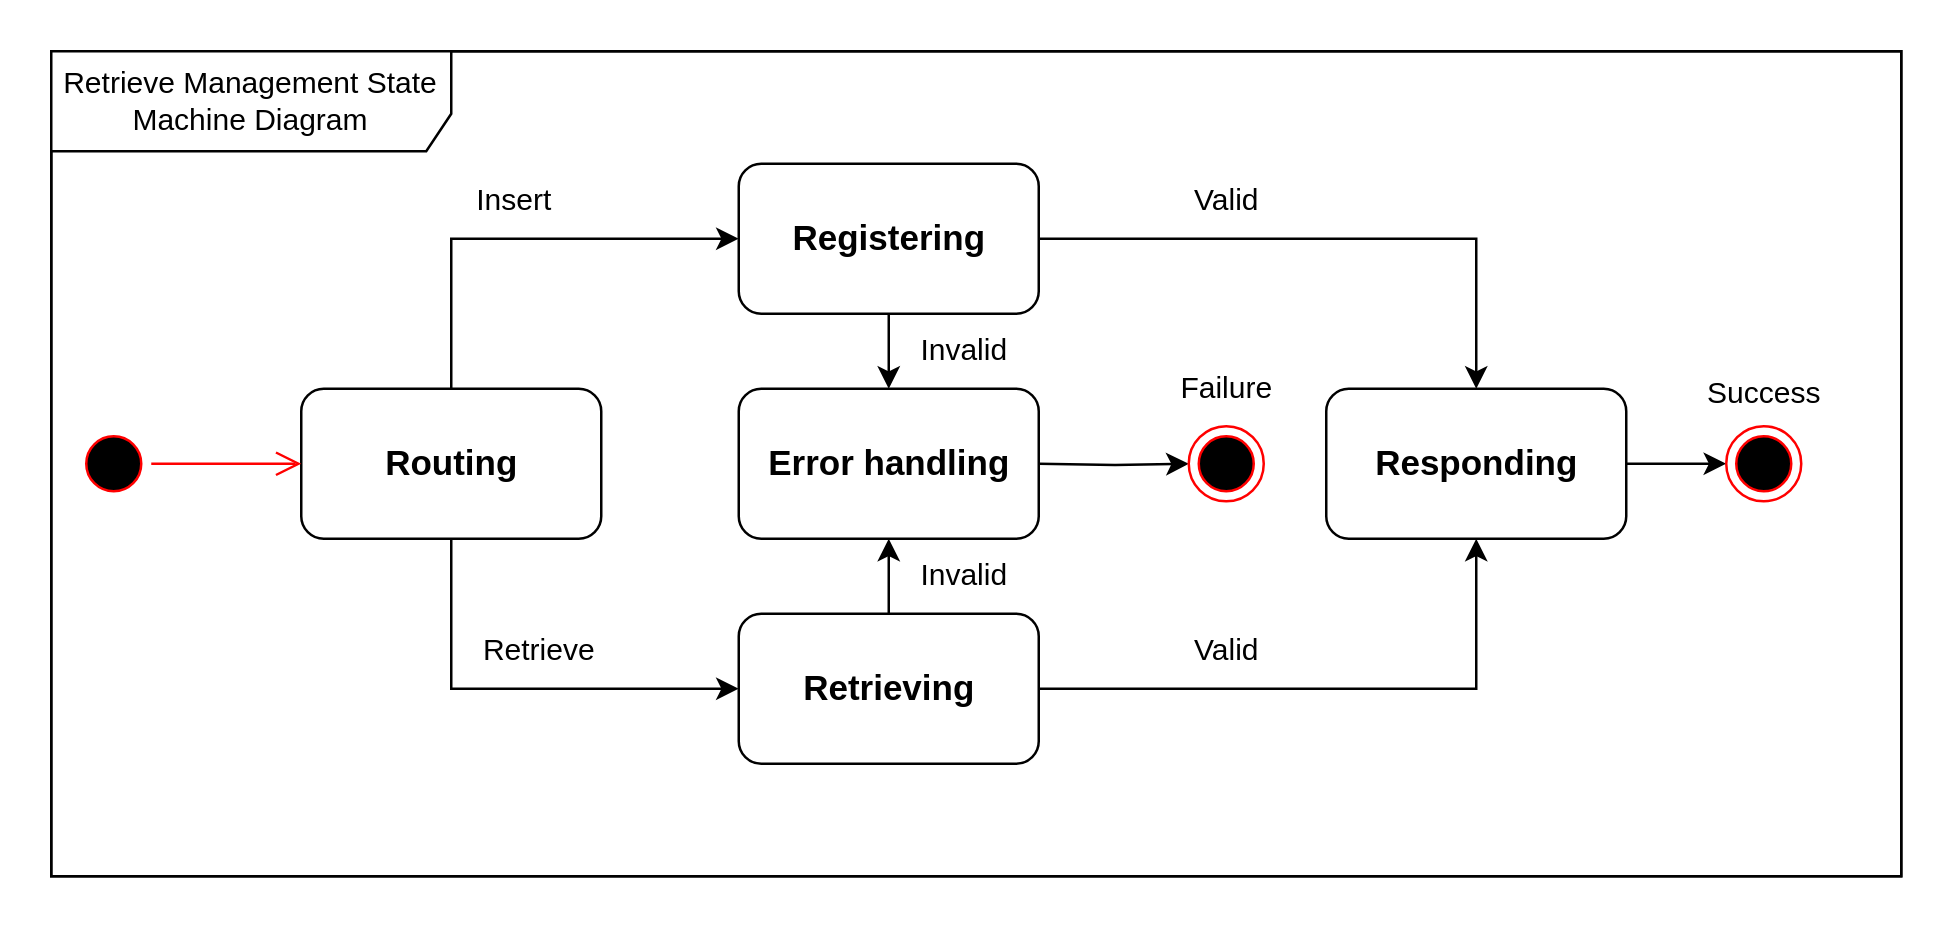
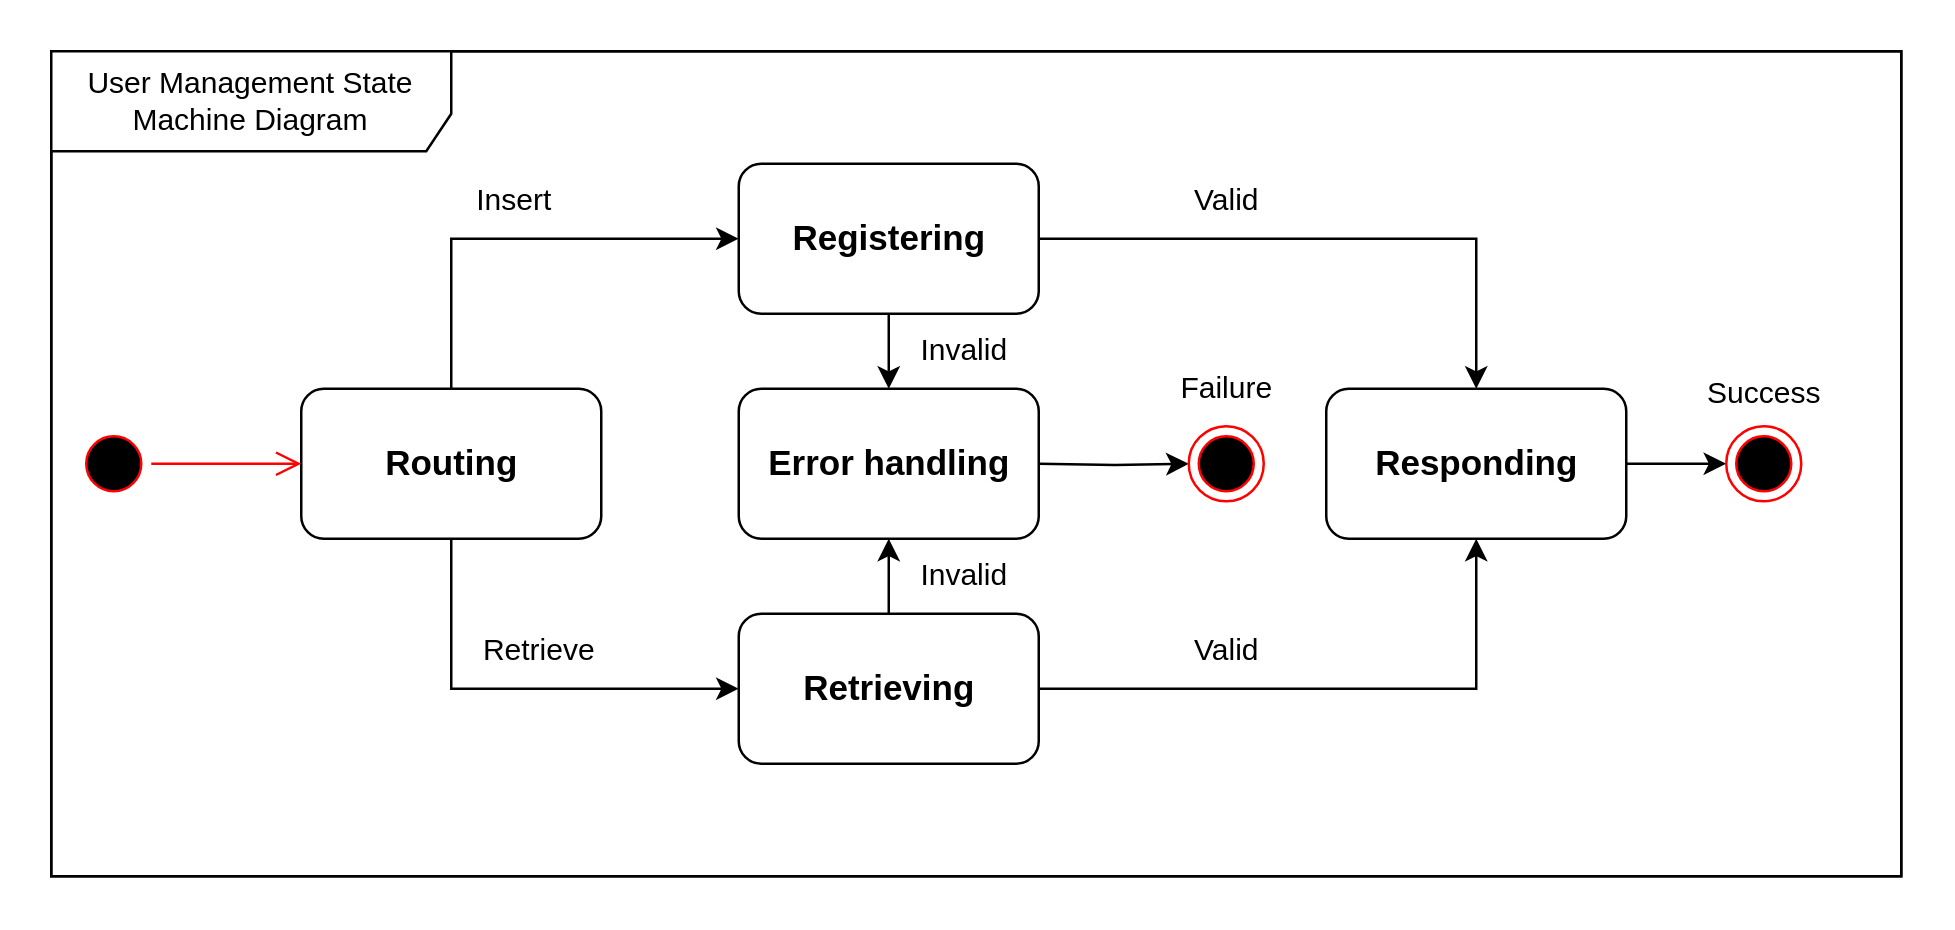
(251, 101) -> (251, 101)
